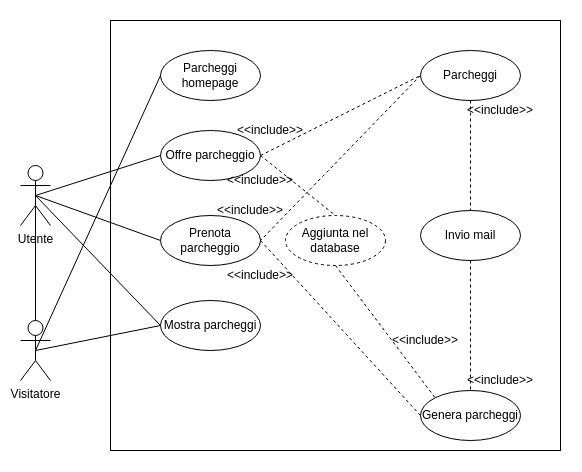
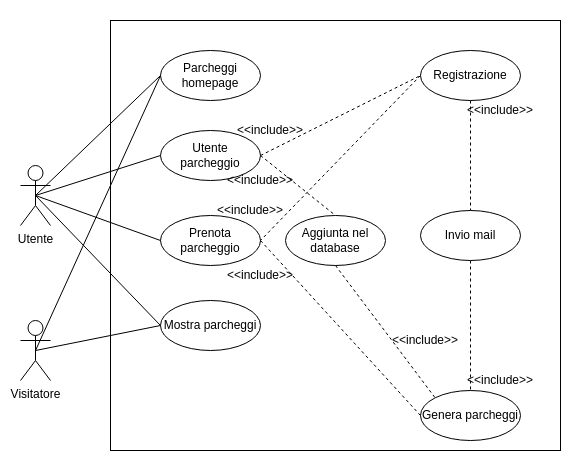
(471, 76) -> (471, 76)
(211, 156) -> (211, 156)
(336, 241) -> (336, 241)
(36, 265) -> (98, 136)
